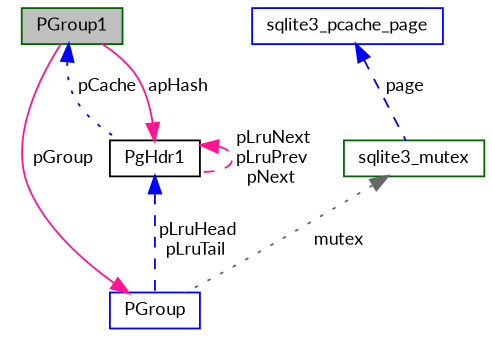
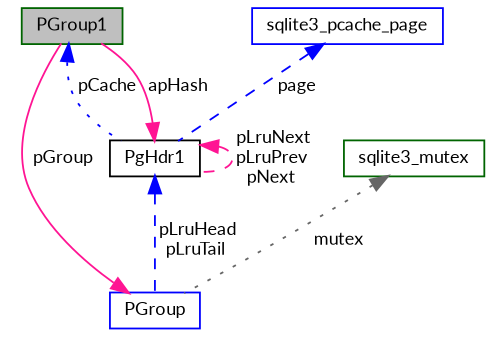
(385, 100) -> (243, 98)
